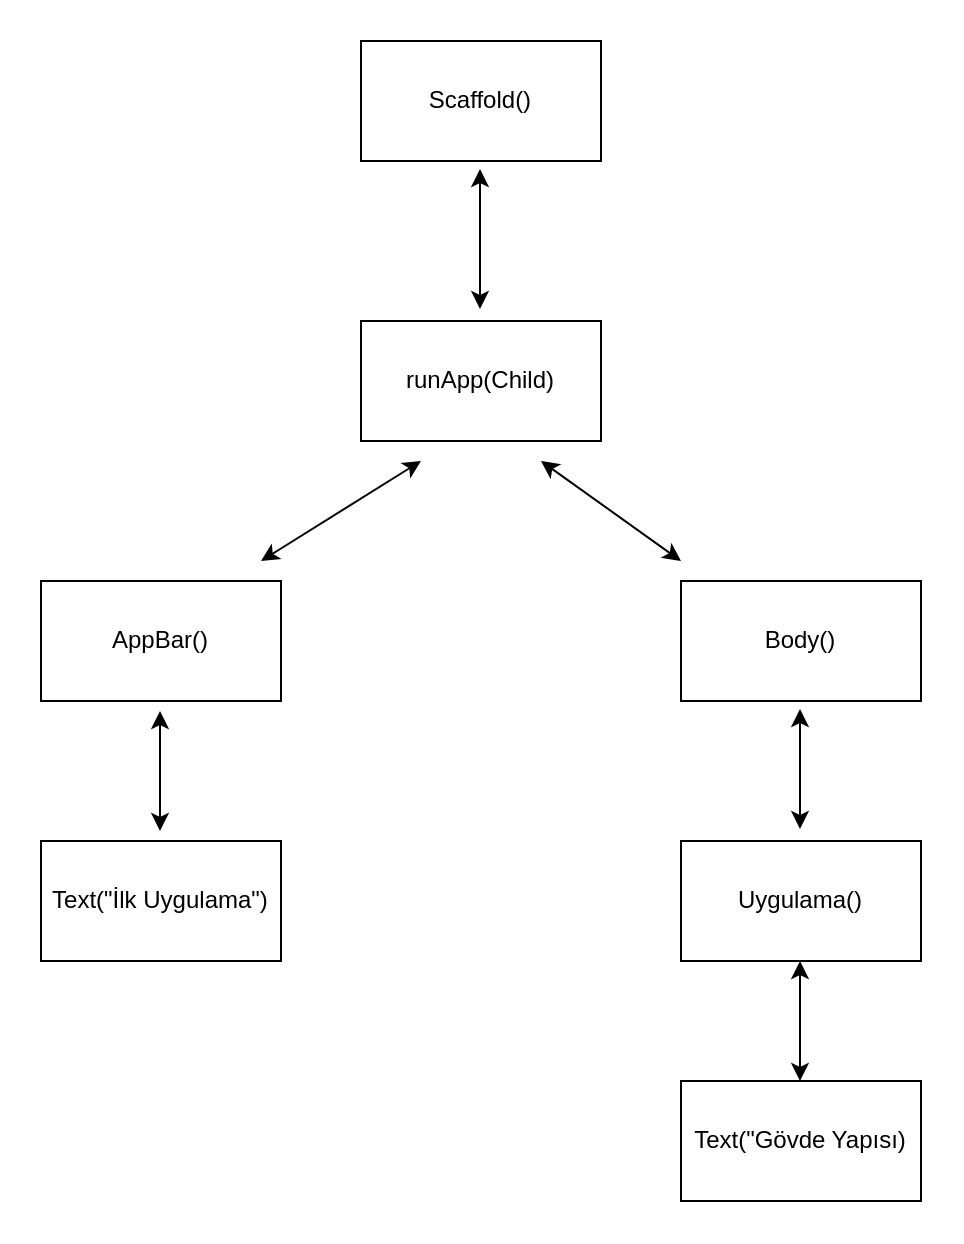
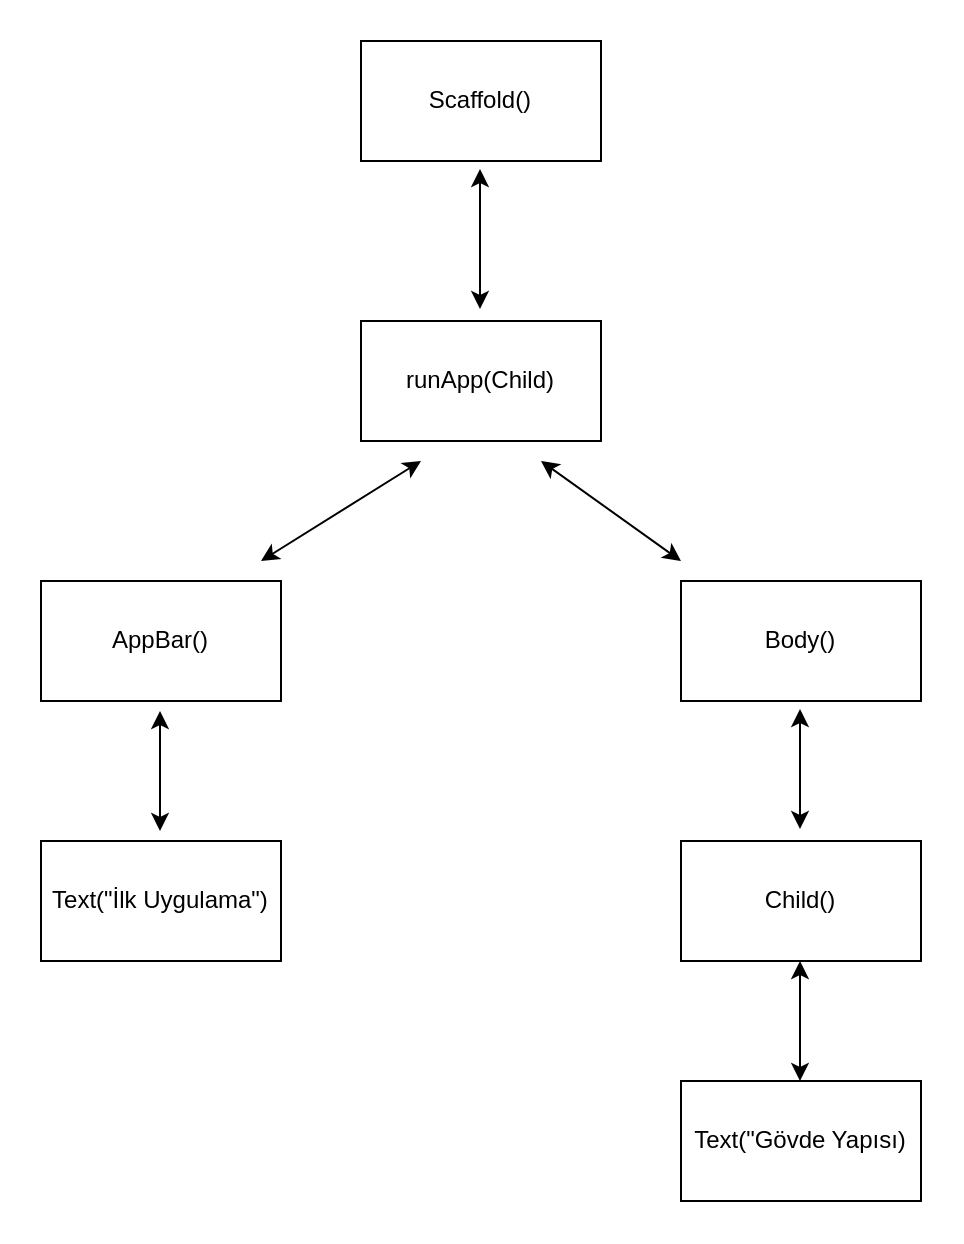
(801, 901) -> (801, 901)
